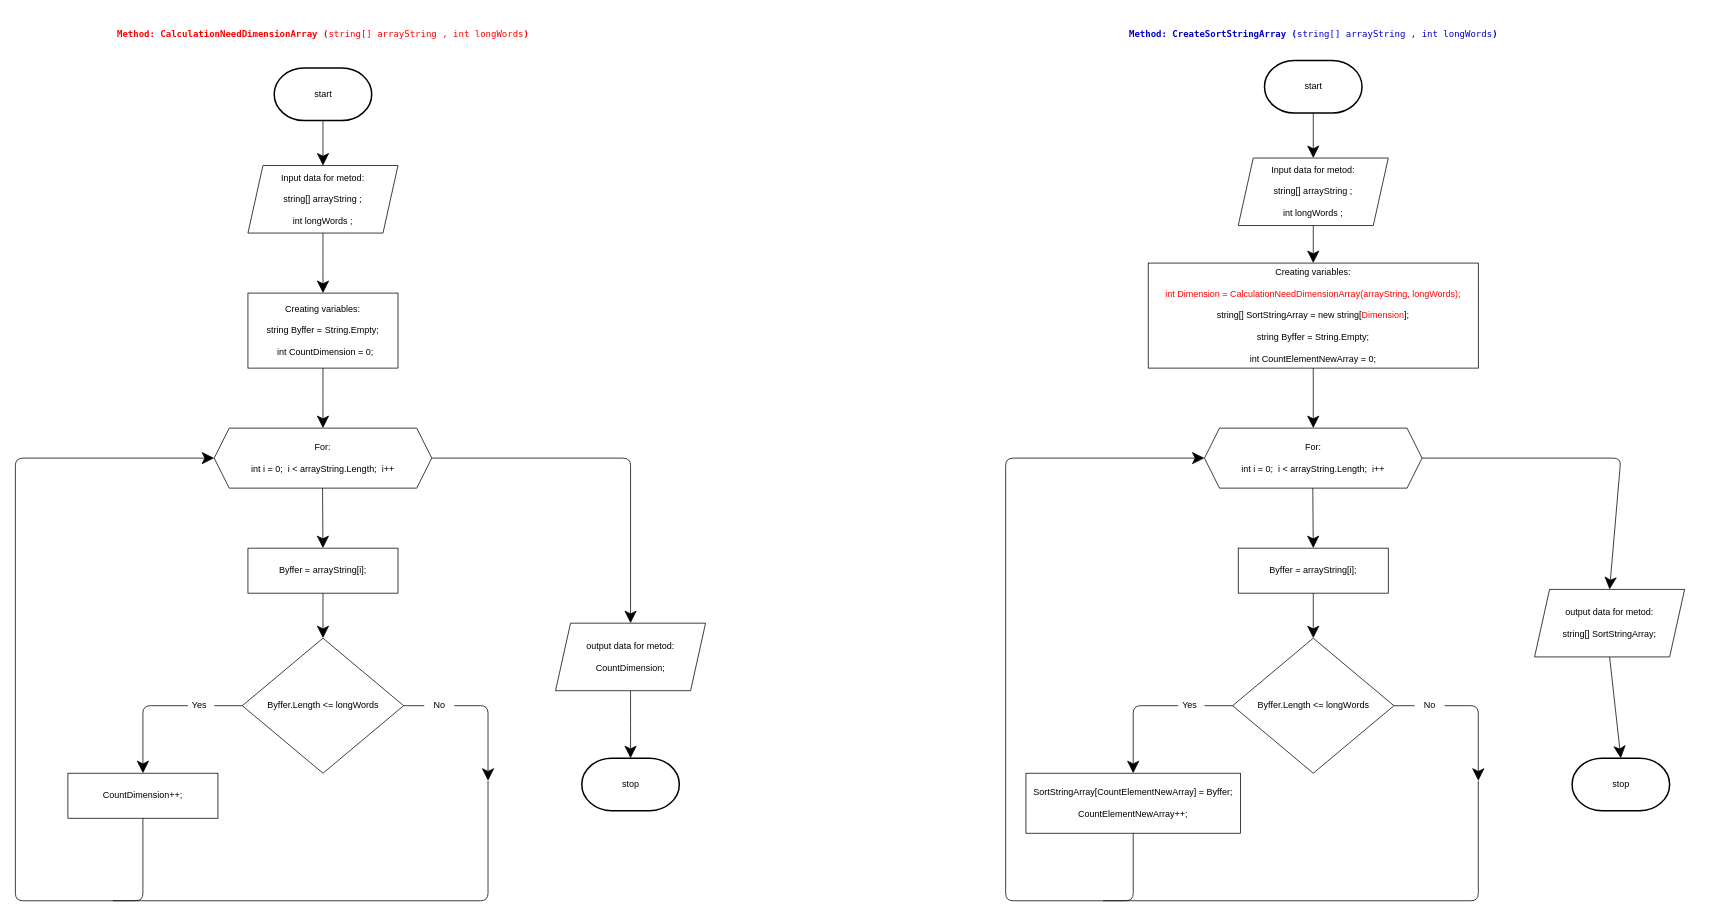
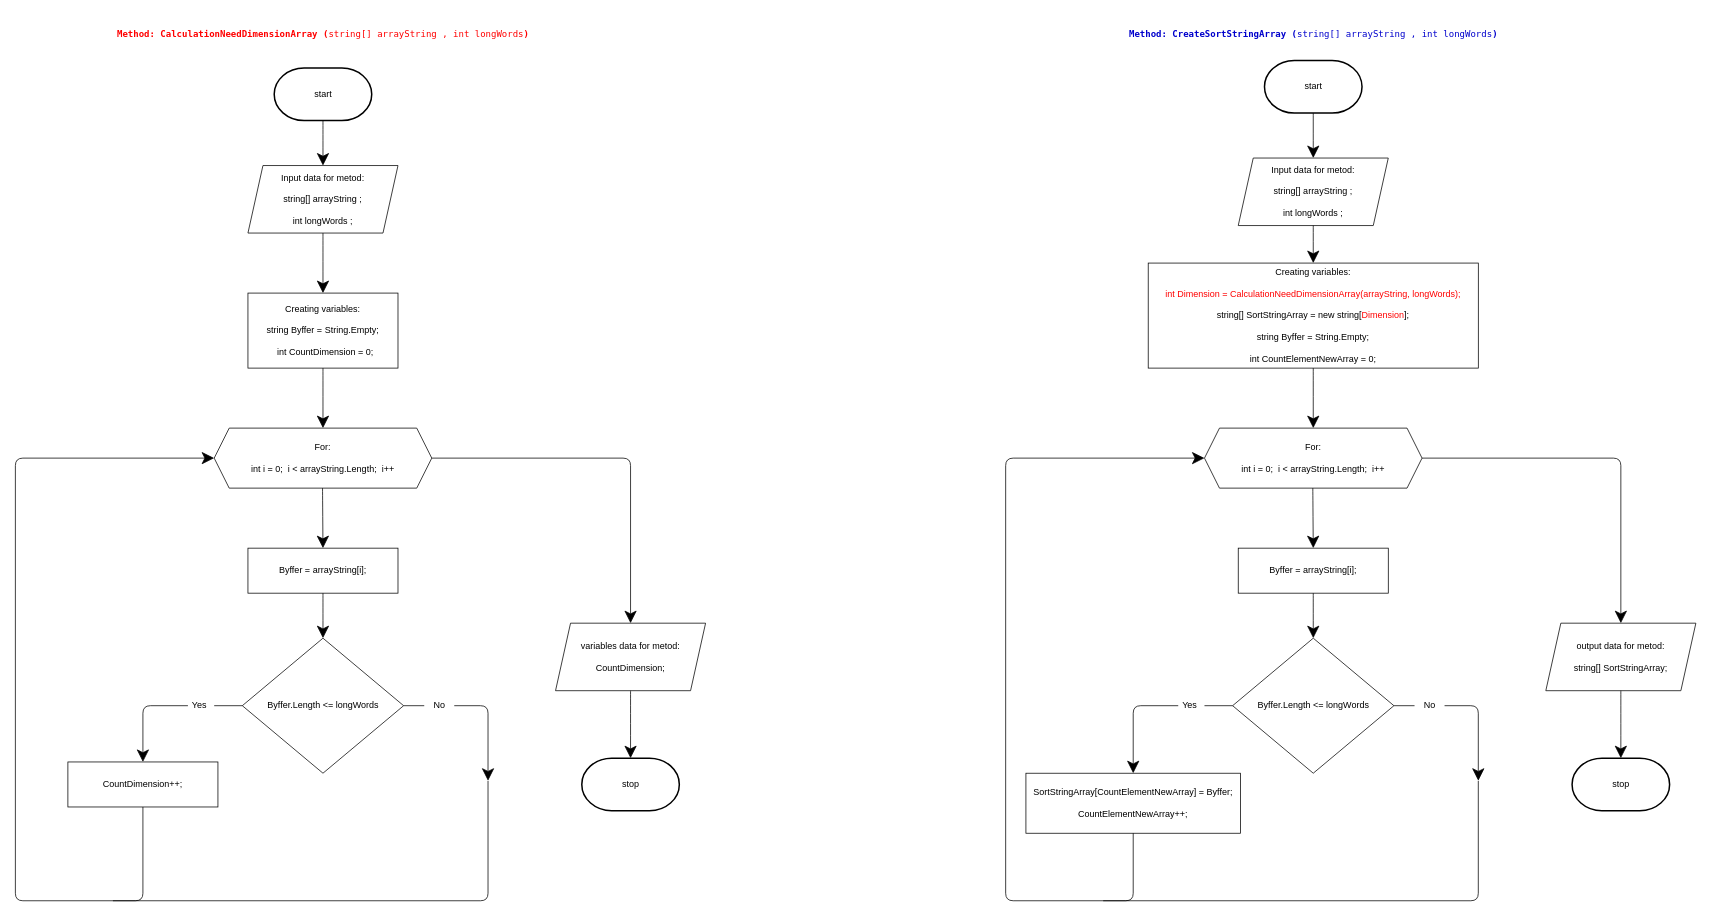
(1609, 623) -> (1620, 657)
(630, 657) -> (630, 657)
(143, 795) -> (143, 784)
